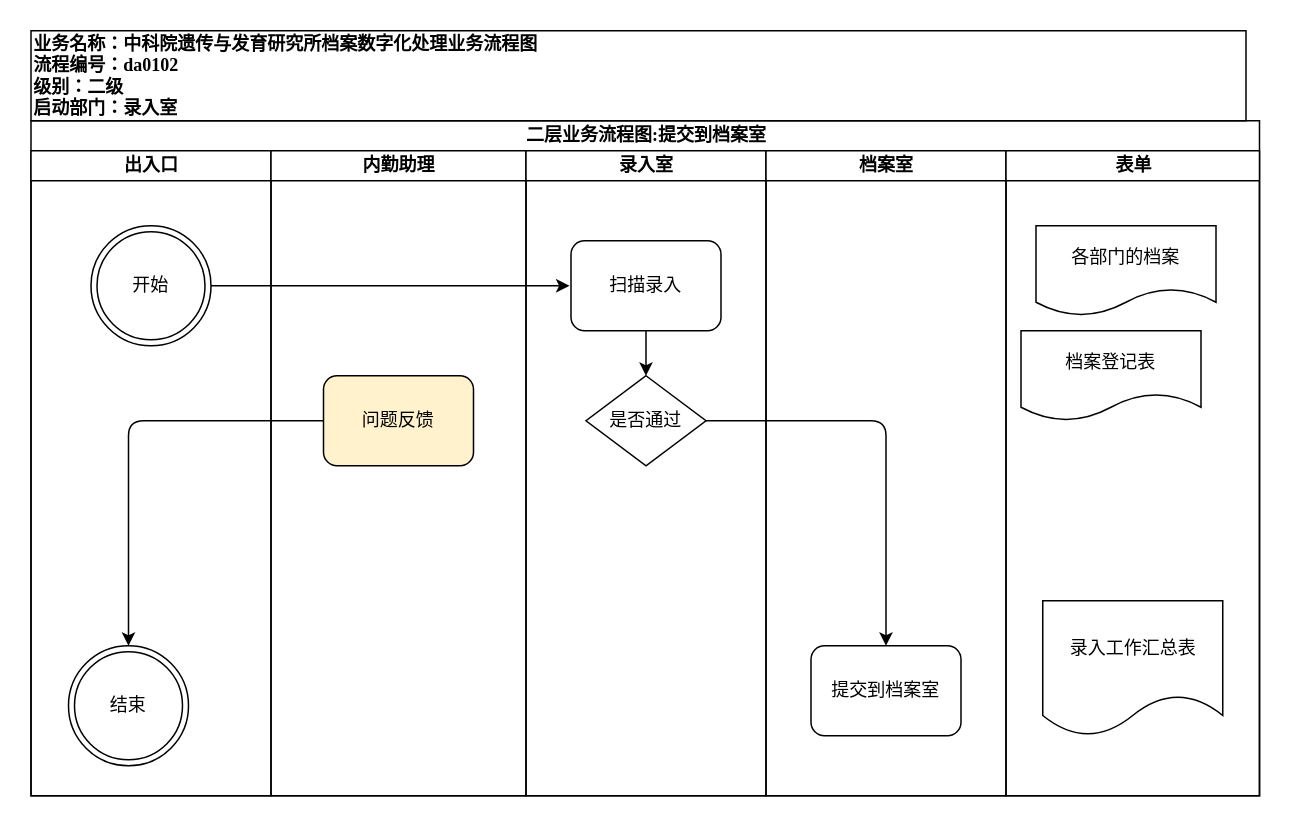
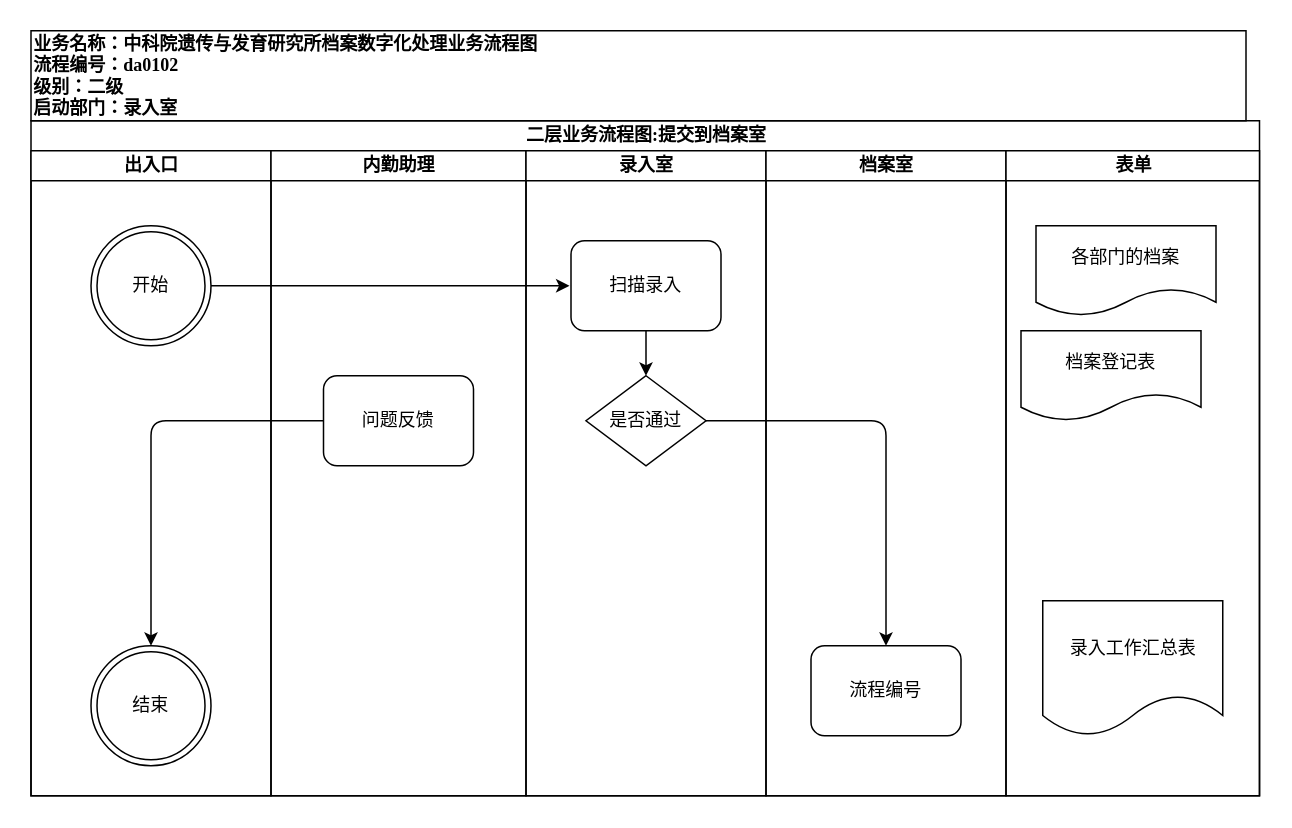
(398, 421) -> (398, 421)
(886, 691) -> (886, 691)
(128, 706) -> (151, 706)
